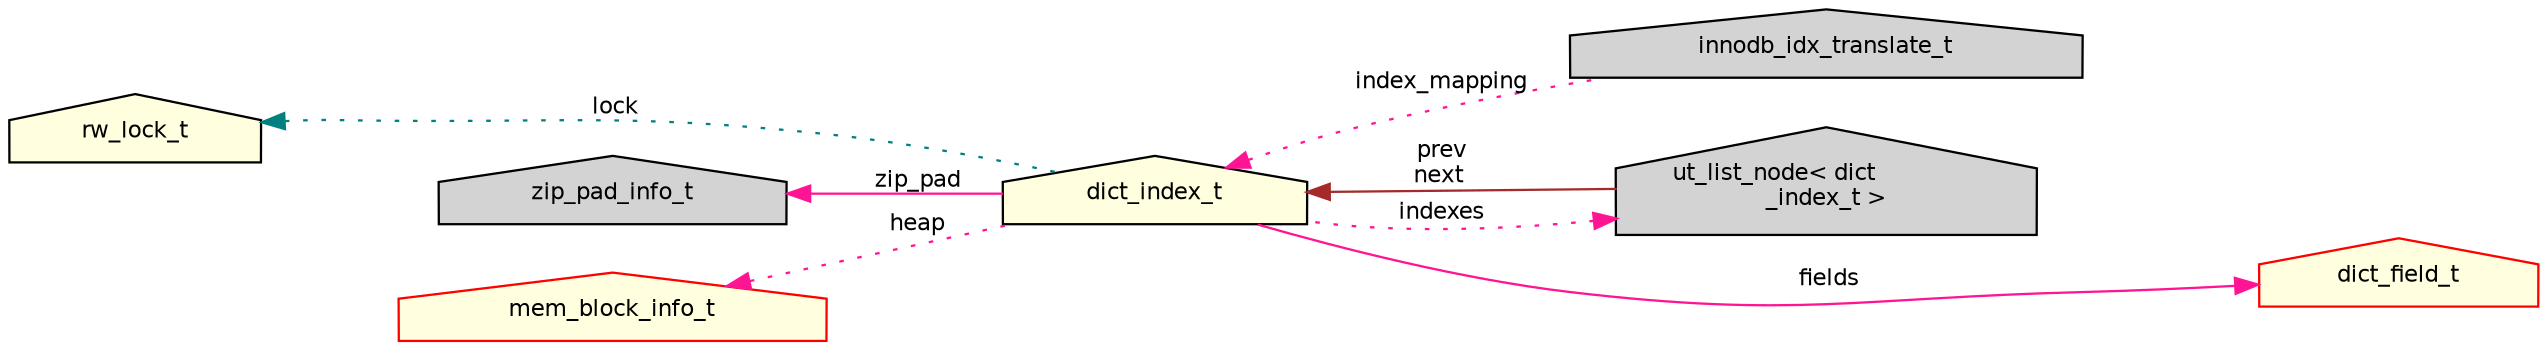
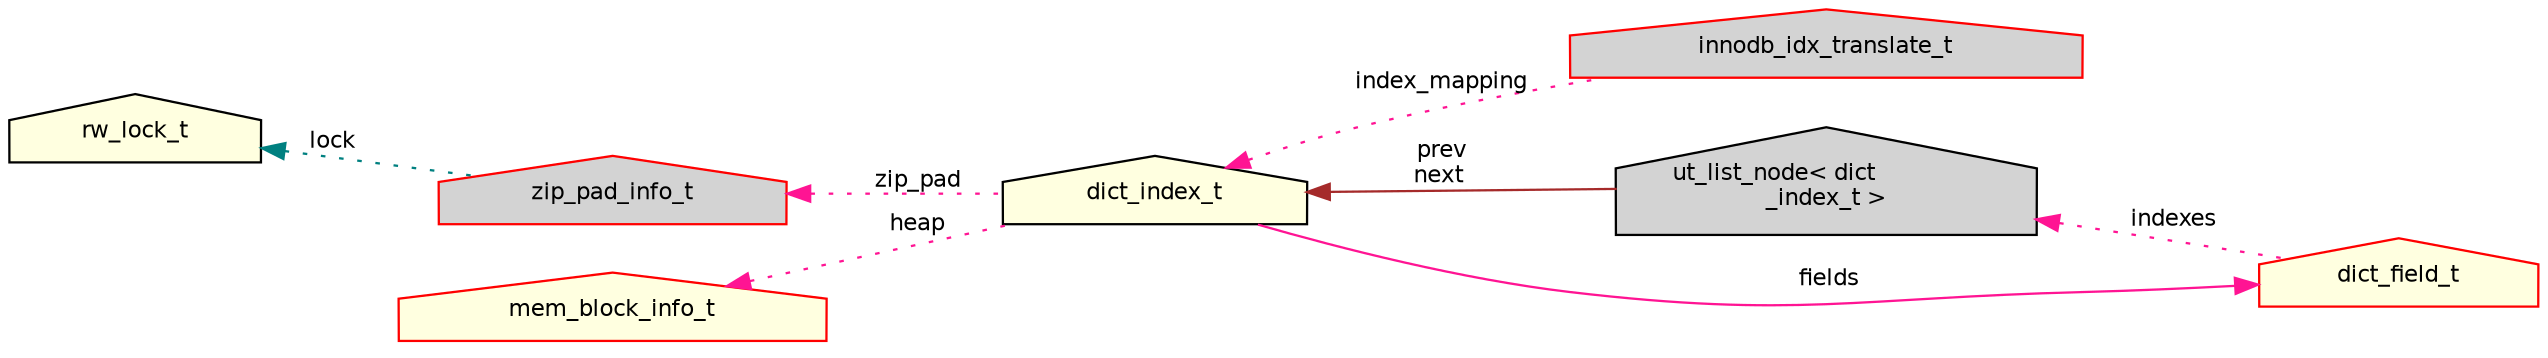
(1826, 47) -> (1826, 47)
(673, 122) -> (380, 164)
(613, 194) -> (613, 194)
(907, 194) -> (907, 194)
(1450, 229) -> (2173, 241)
